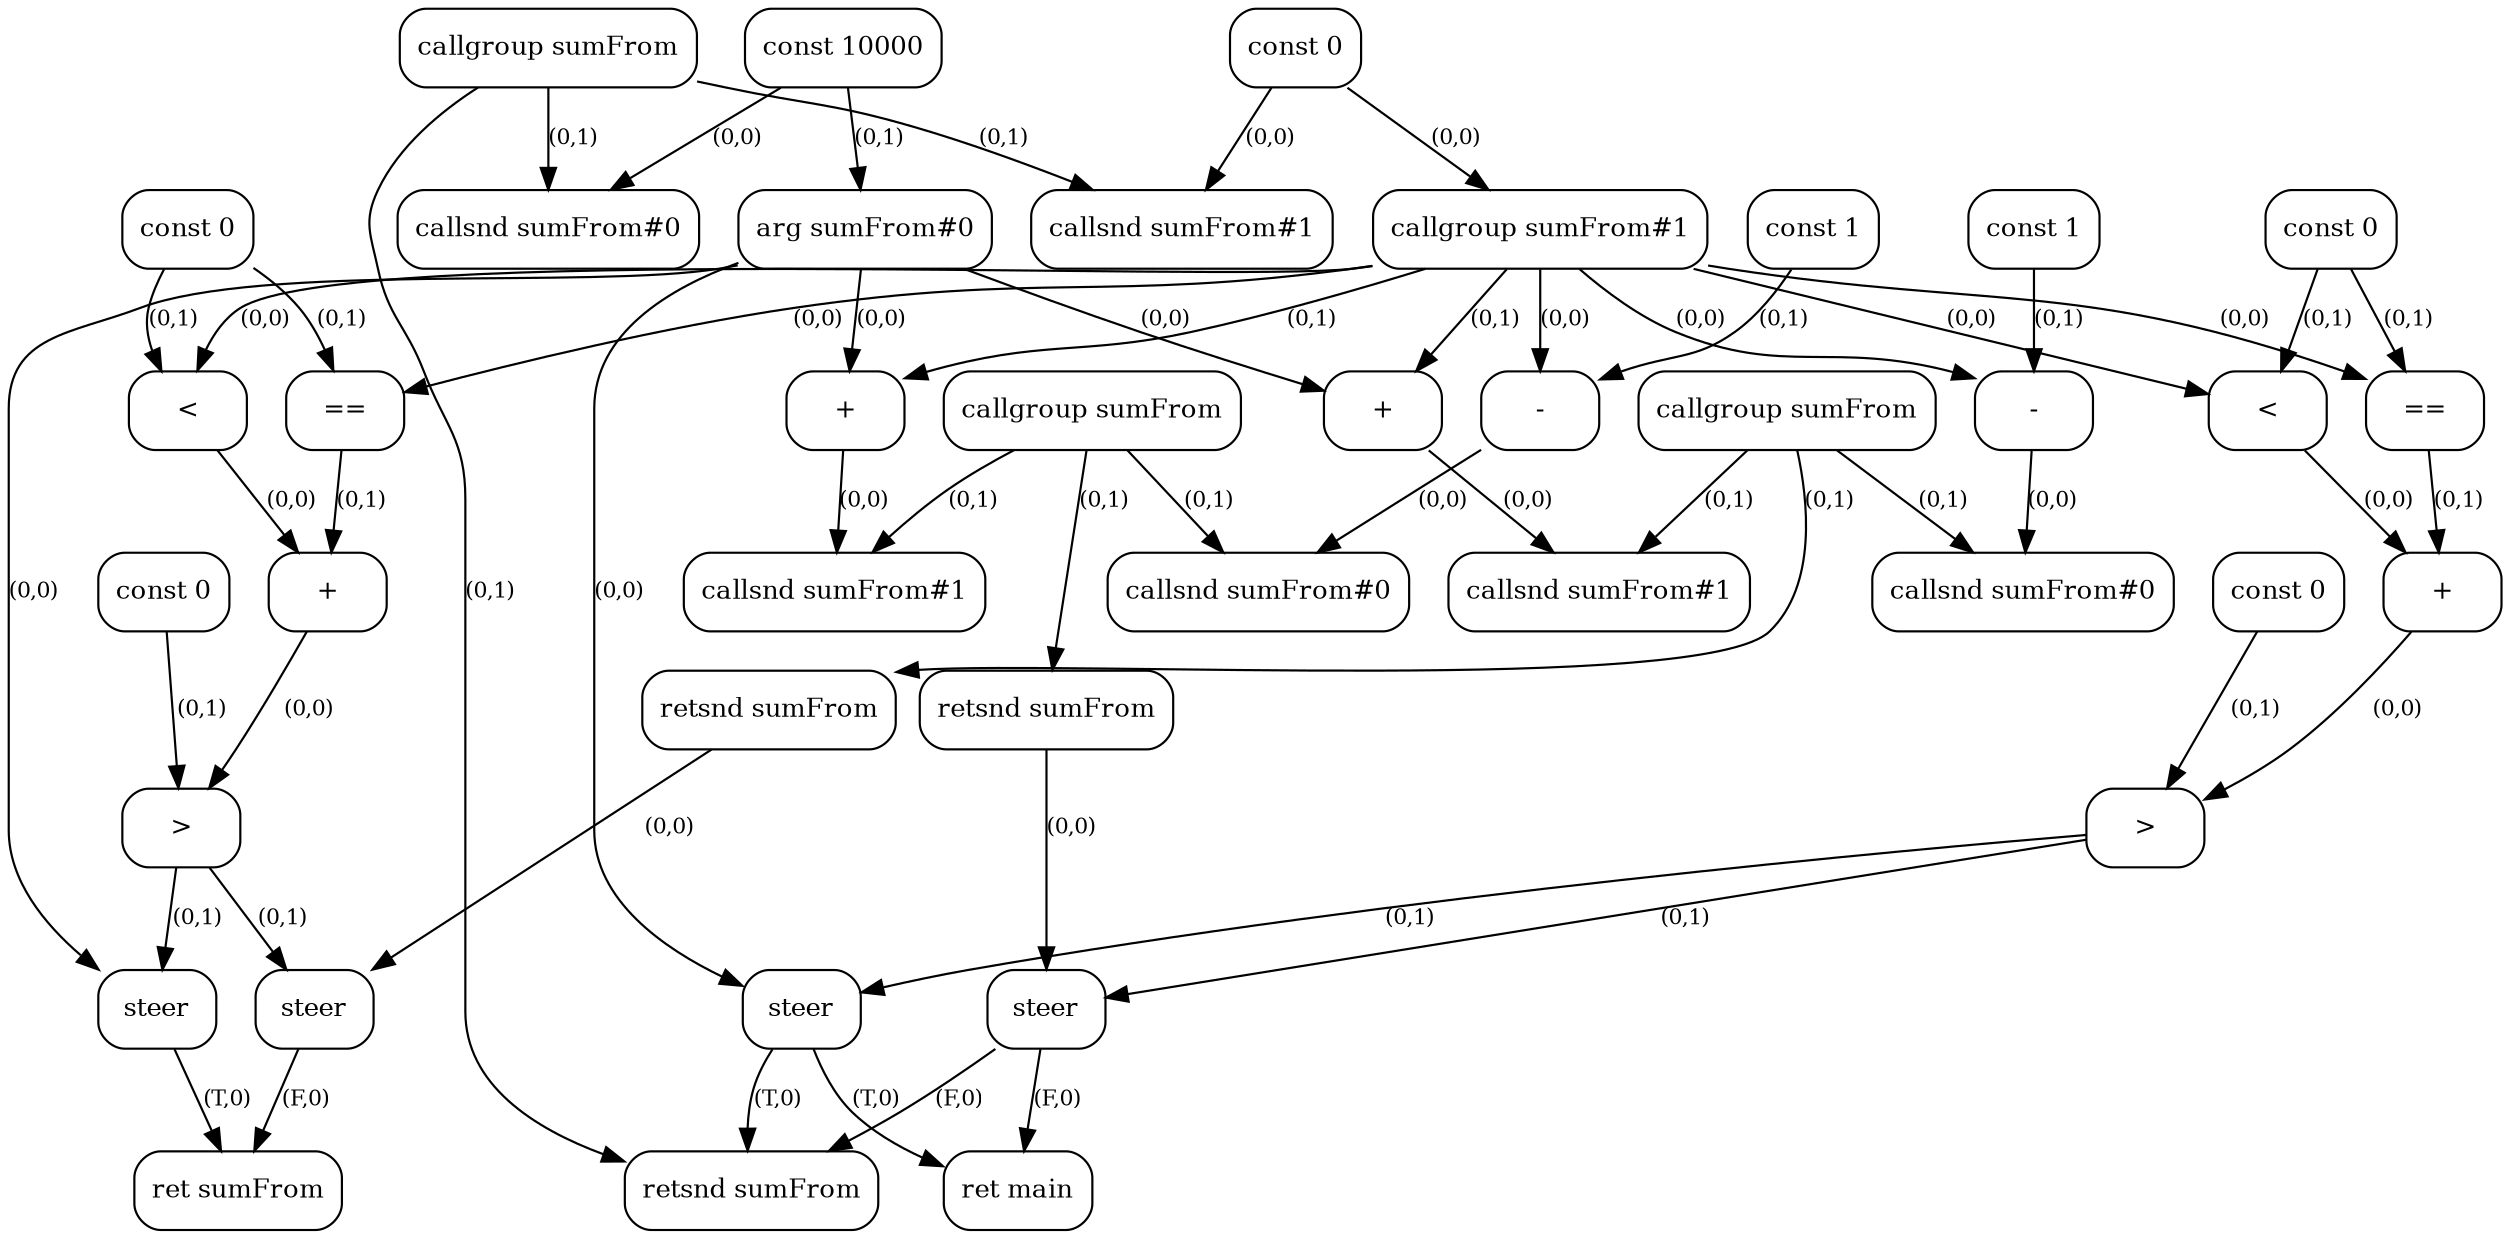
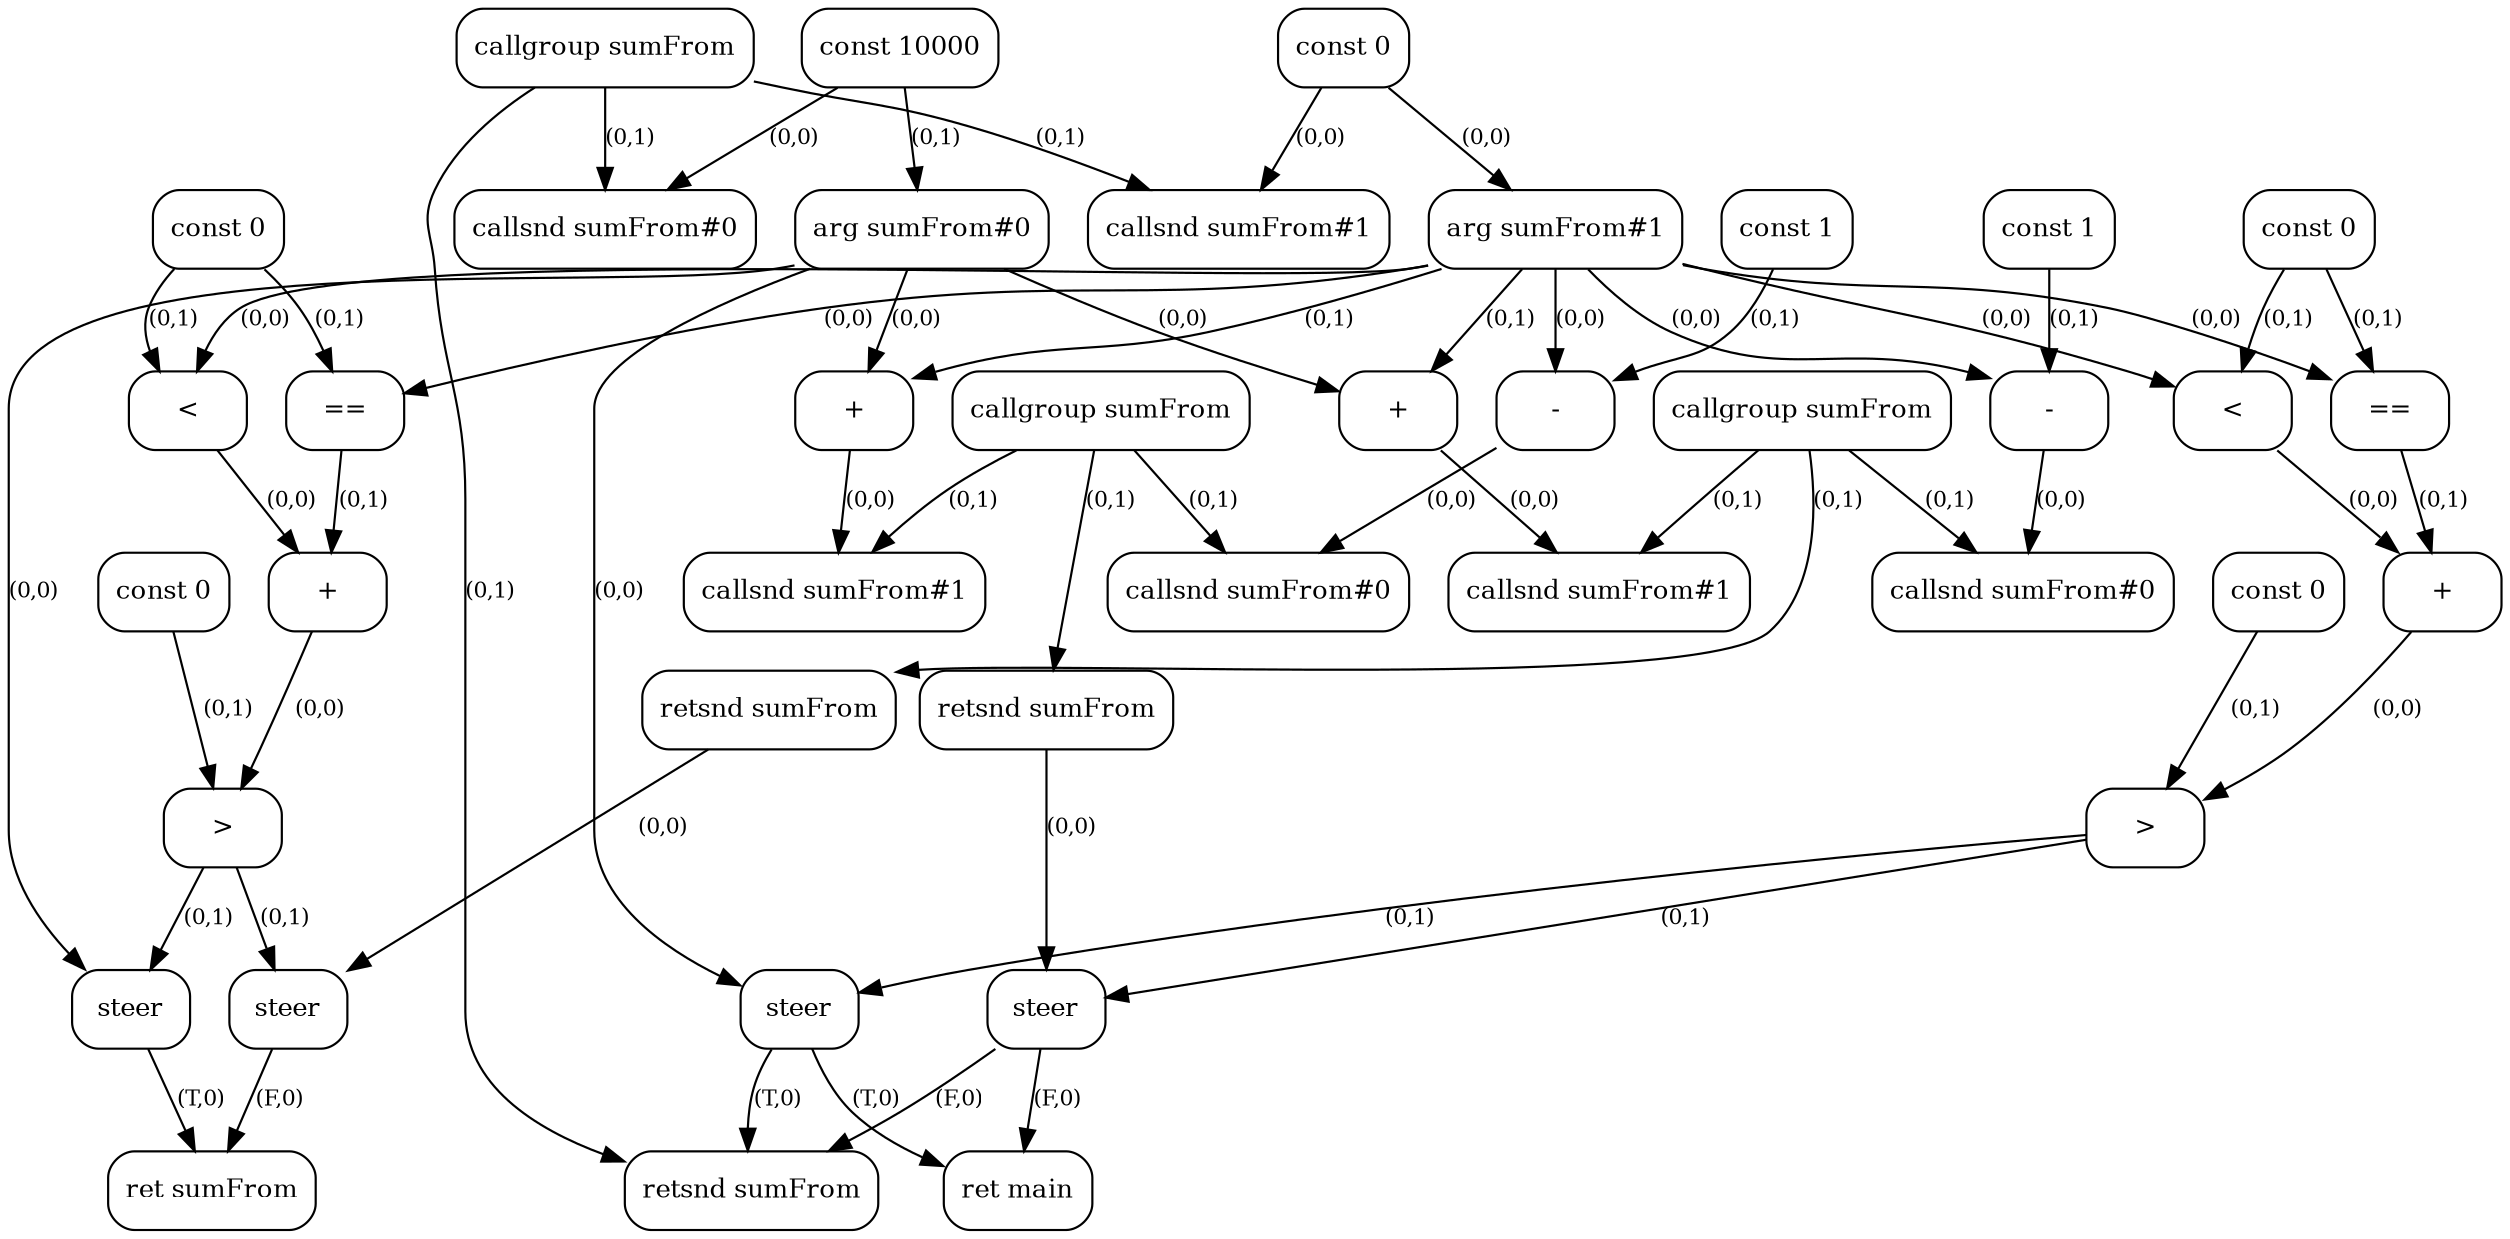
(1540, 229) -> (1556, 229)
